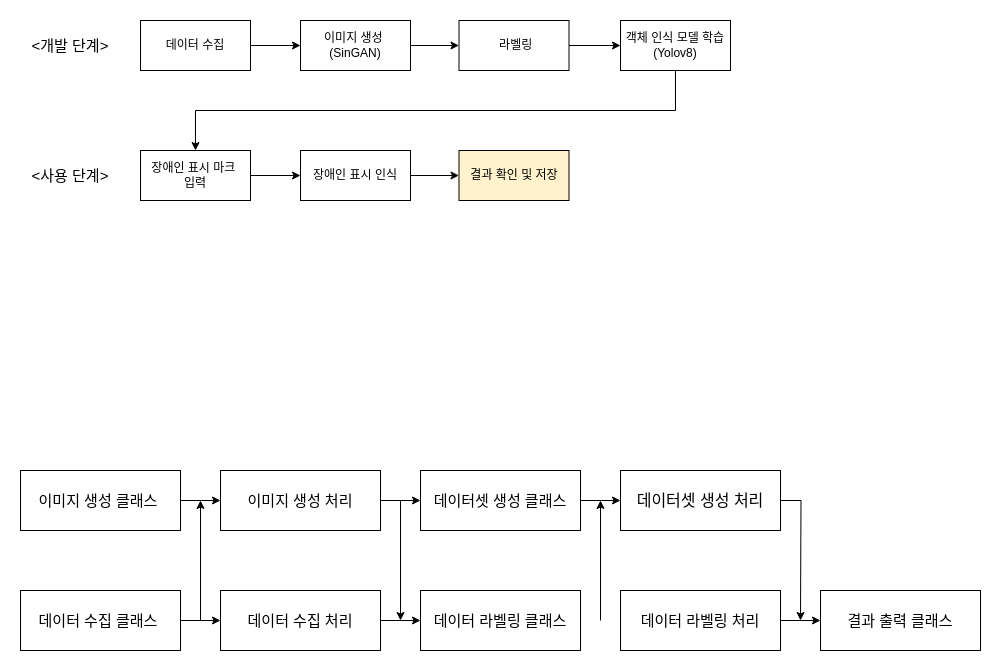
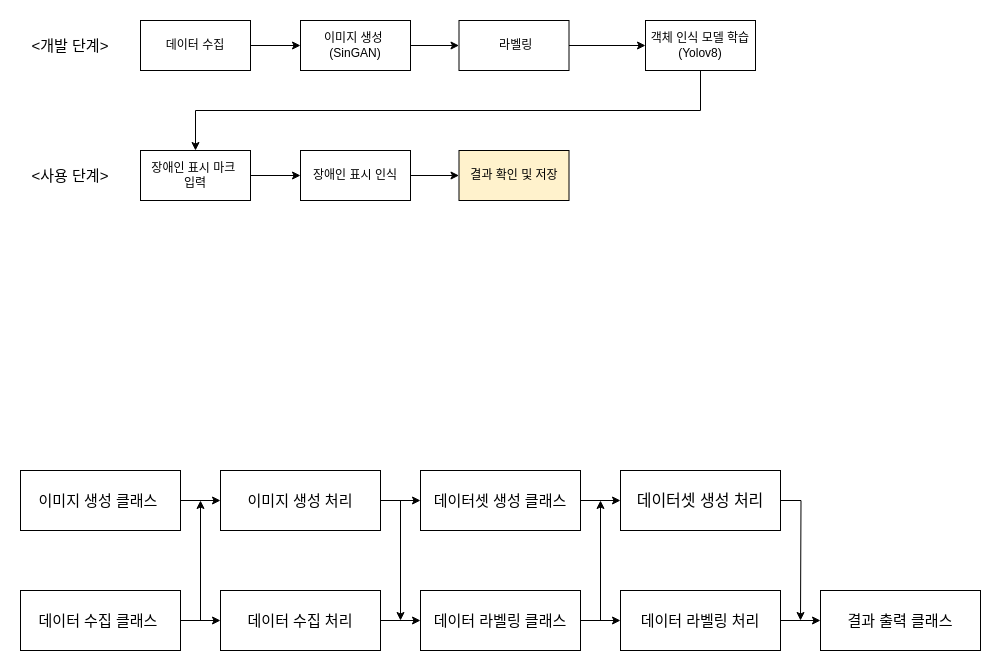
(676, 46) -> (701, 46)
none -> (597, 621)
